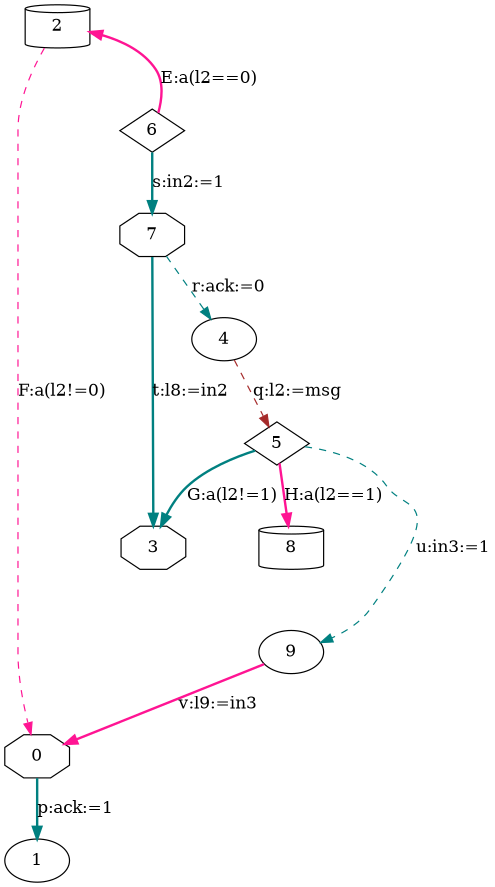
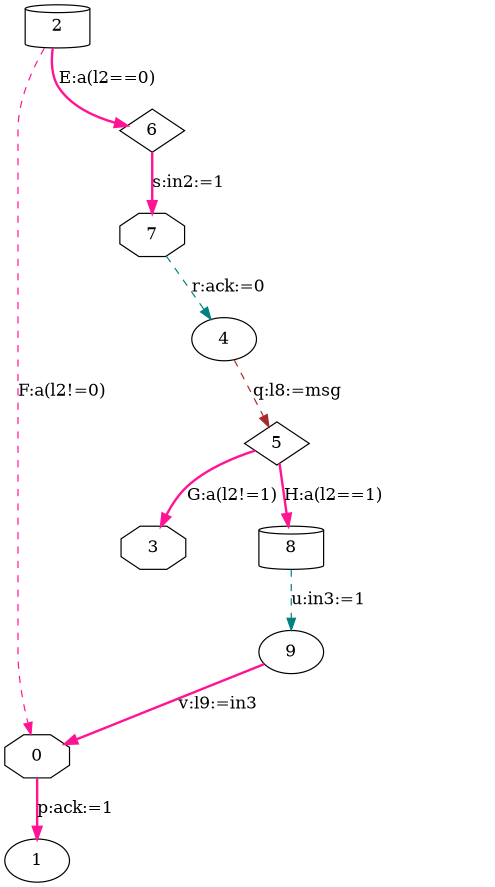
(149, 62) -> (68, 98)
(152, 177) -> (152, 177)
(153, 385) -> none
(297, 391) -> (297, 391)
(204, 474) -> (204, 474)
(417, 525) -> (291, 594)
(37, 802) -> (37, 802)
